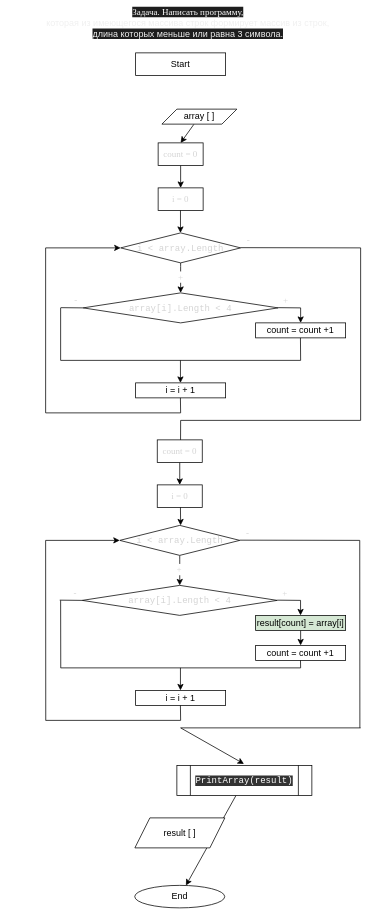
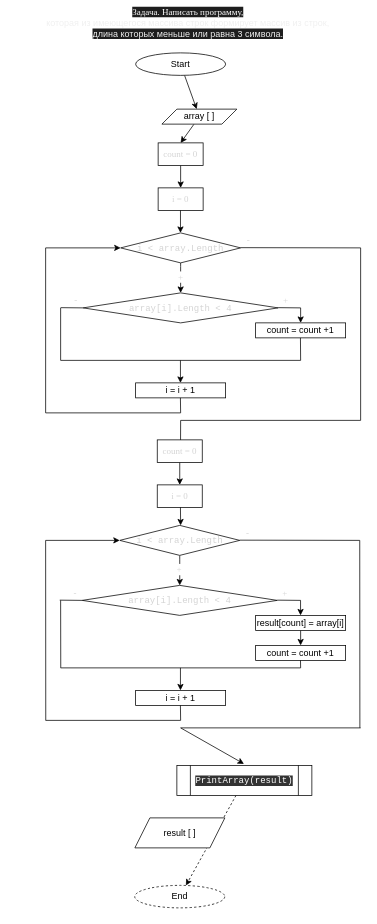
(180, 64) -> (180, 64)
none -> (189, 90)
(300, 623) -> (300, 623)
(198, 864) -> (198, 864)
(179, 897) -> (179, 897)
